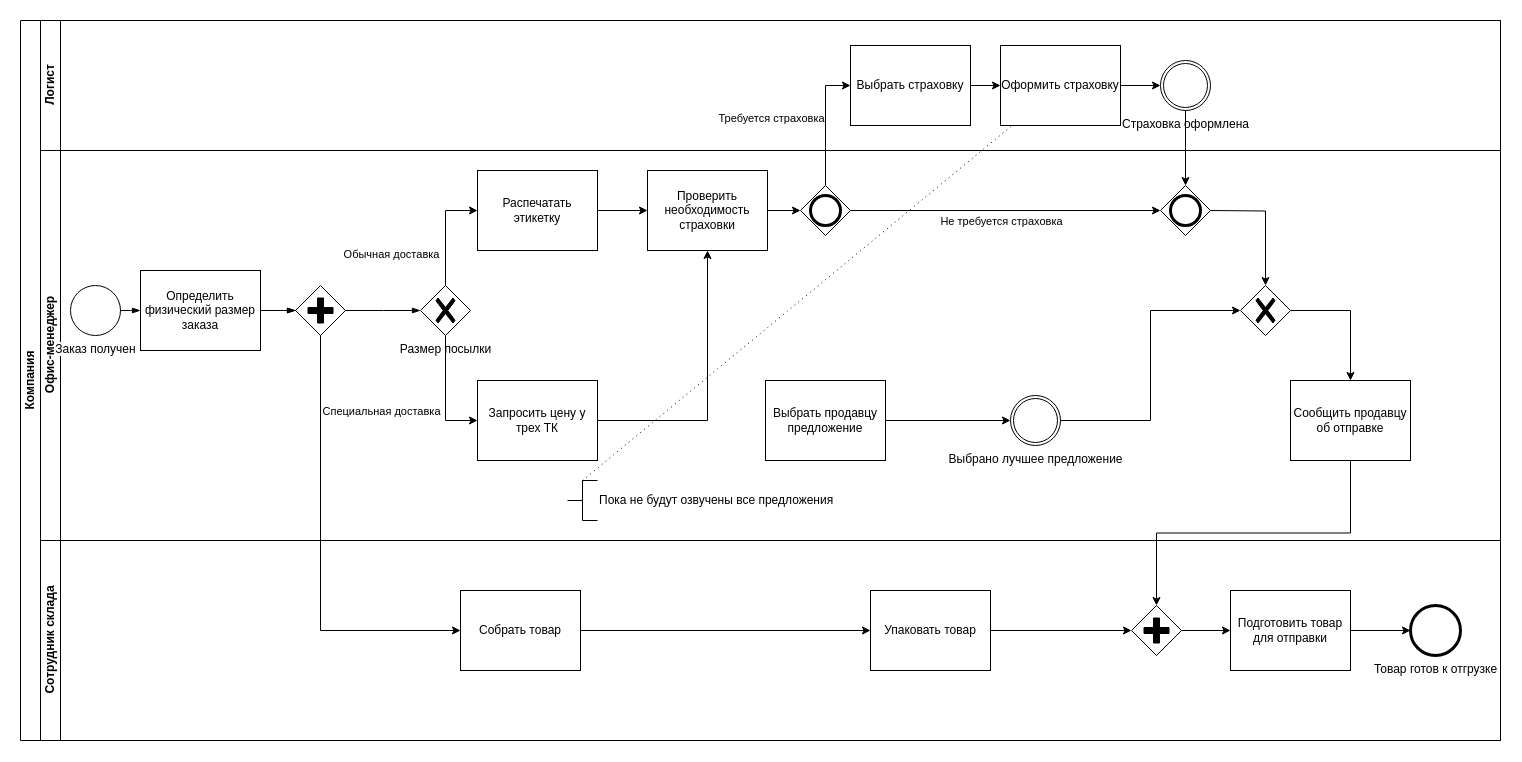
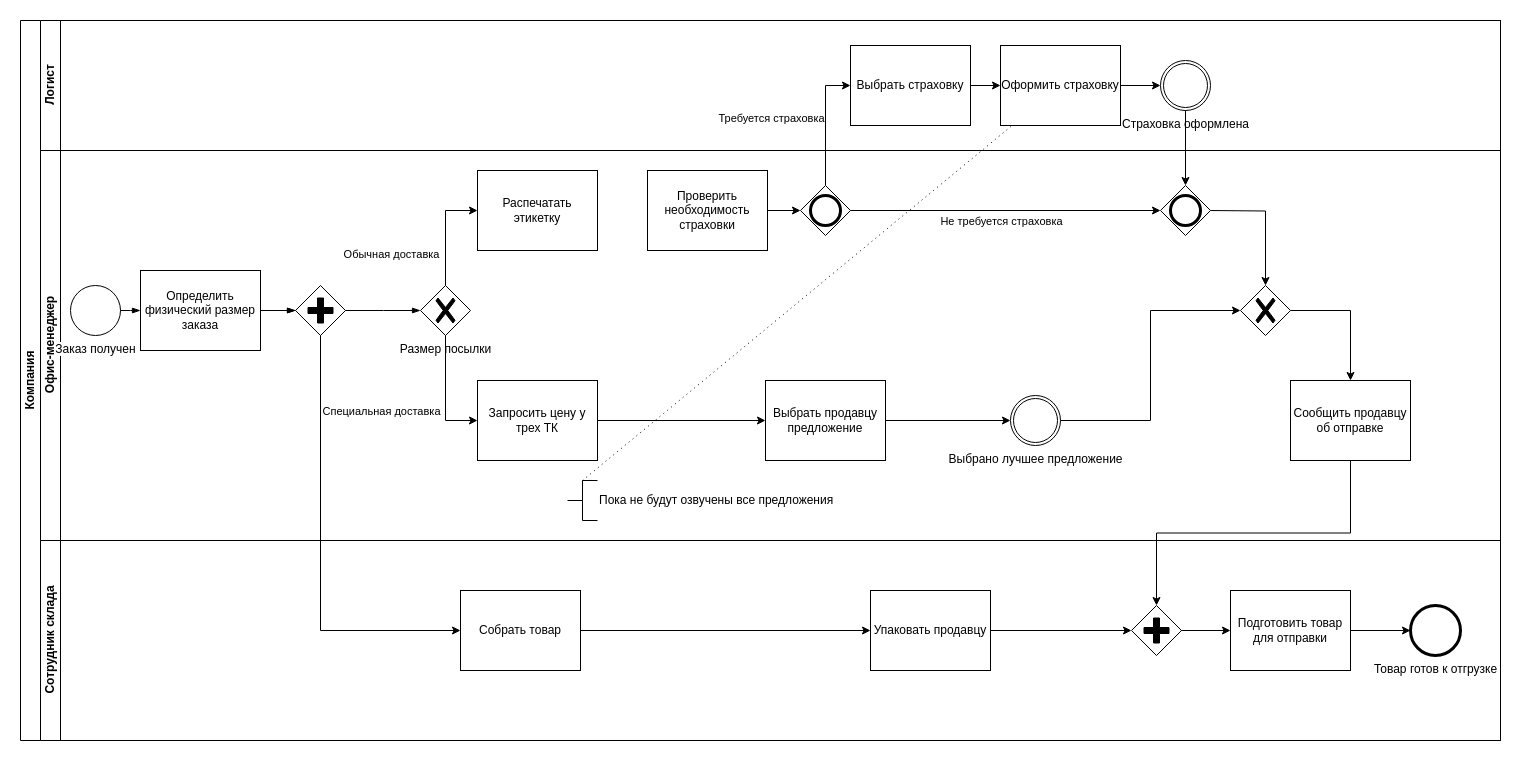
(619, 211) -> none
(708, 340) -> (732, 421)
(931, 631) -> (931, 631)
